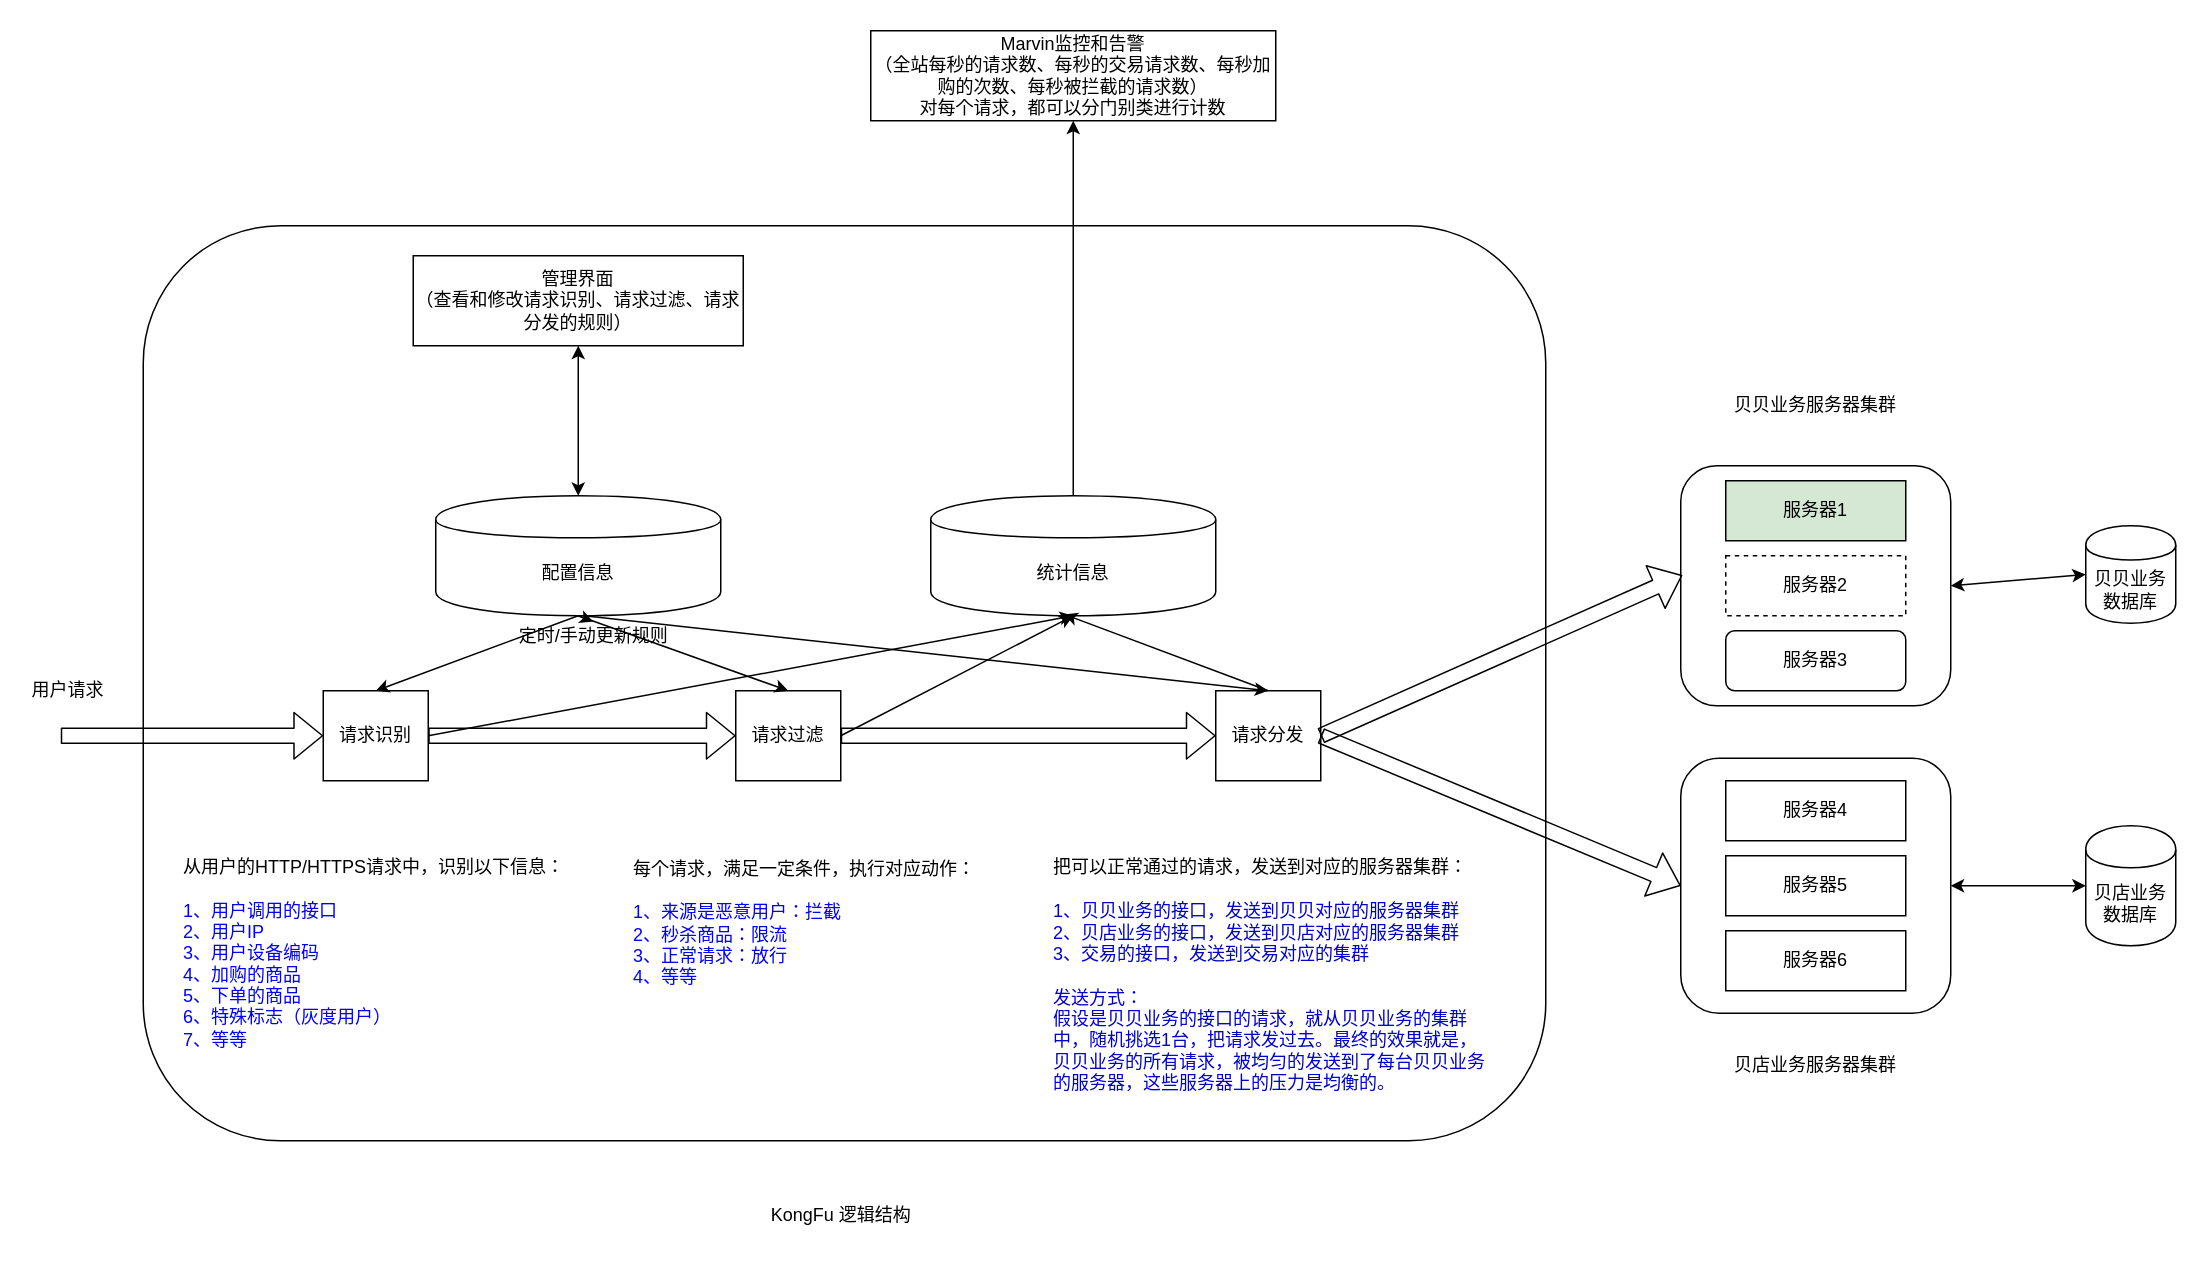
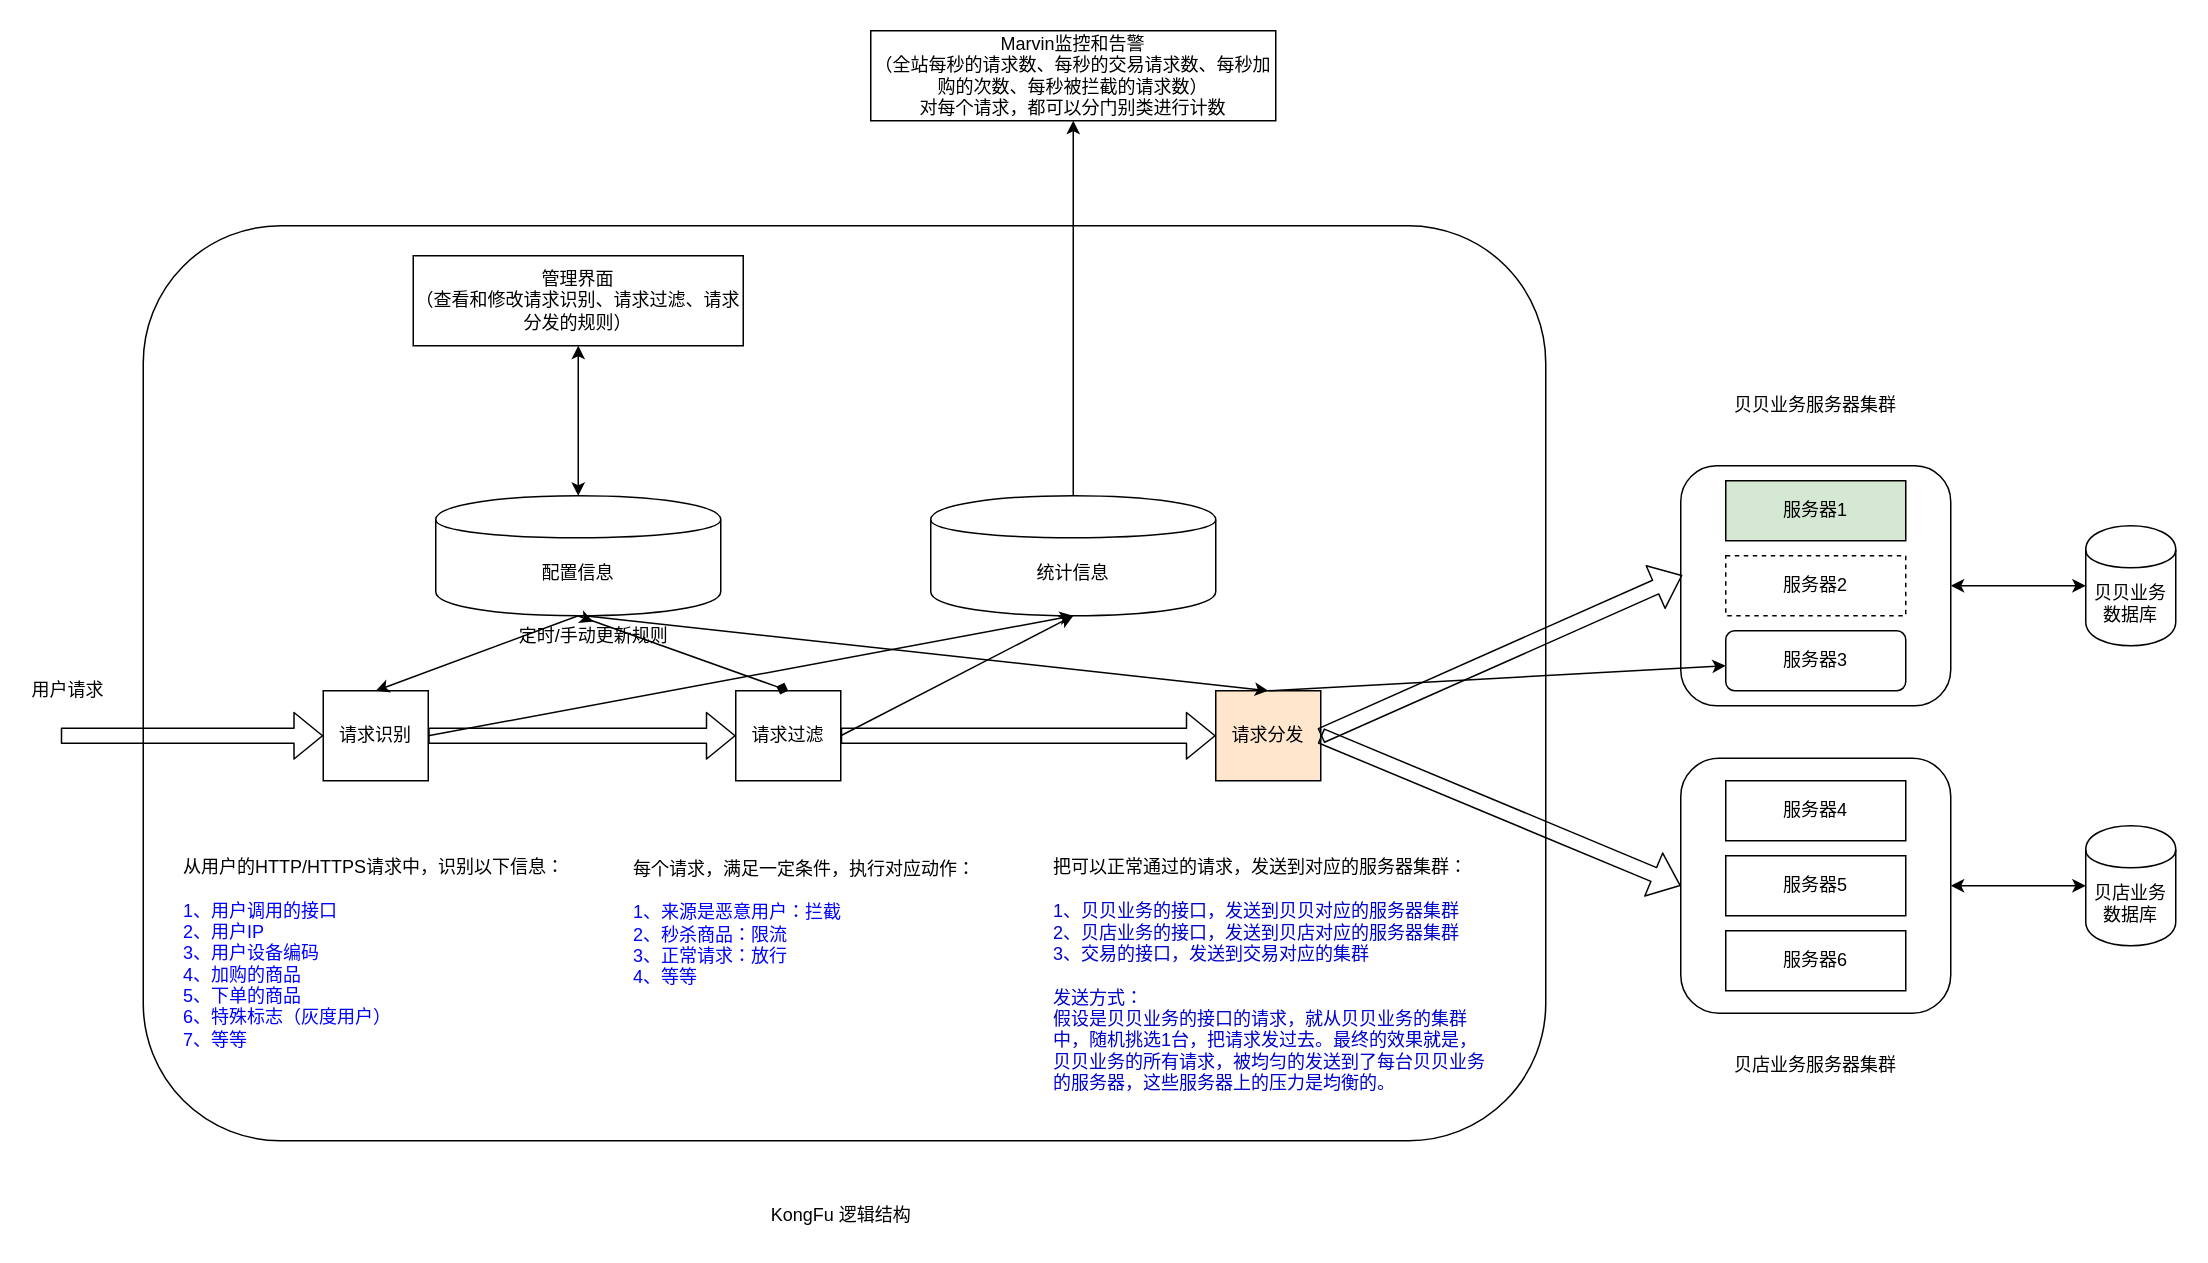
(2131, 575) -> (2131, 586)
(1166, 652) -> (1571, 674)
(777, 687) -> (776, 687)
(1268, 736) -> (1268, 736)
